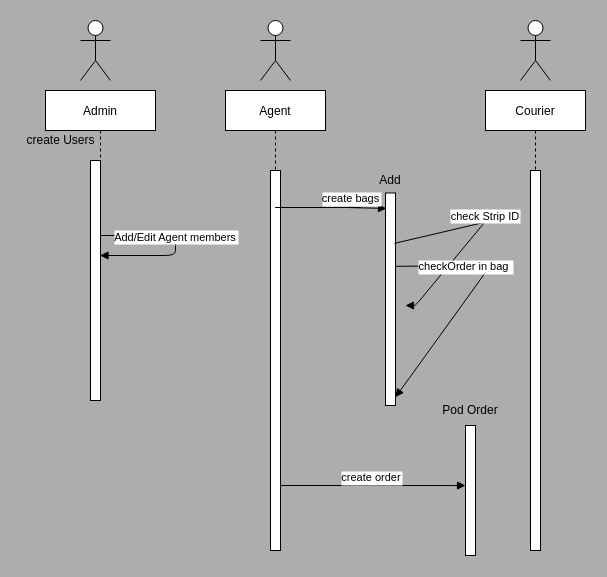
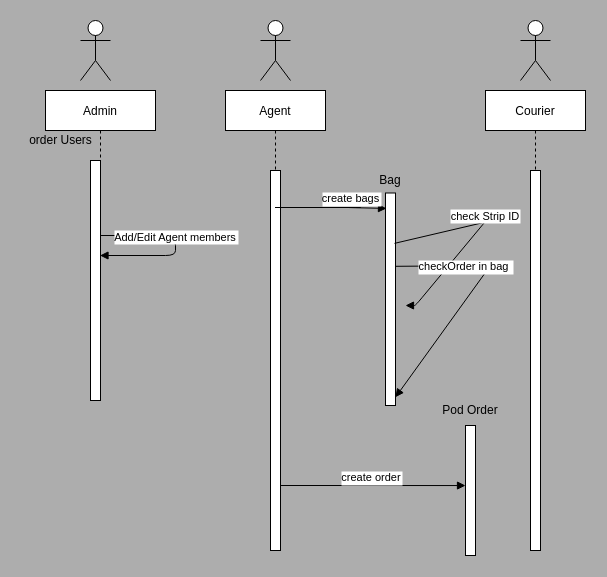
(61, 141) -> (61, 141)
(391, 181) -> (391, 181)
